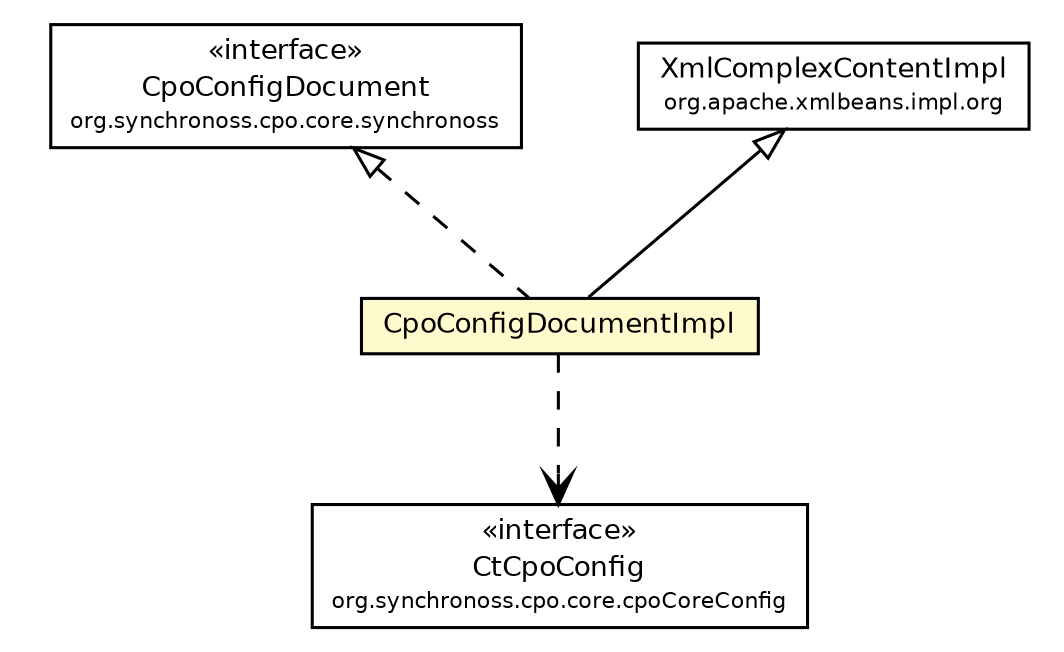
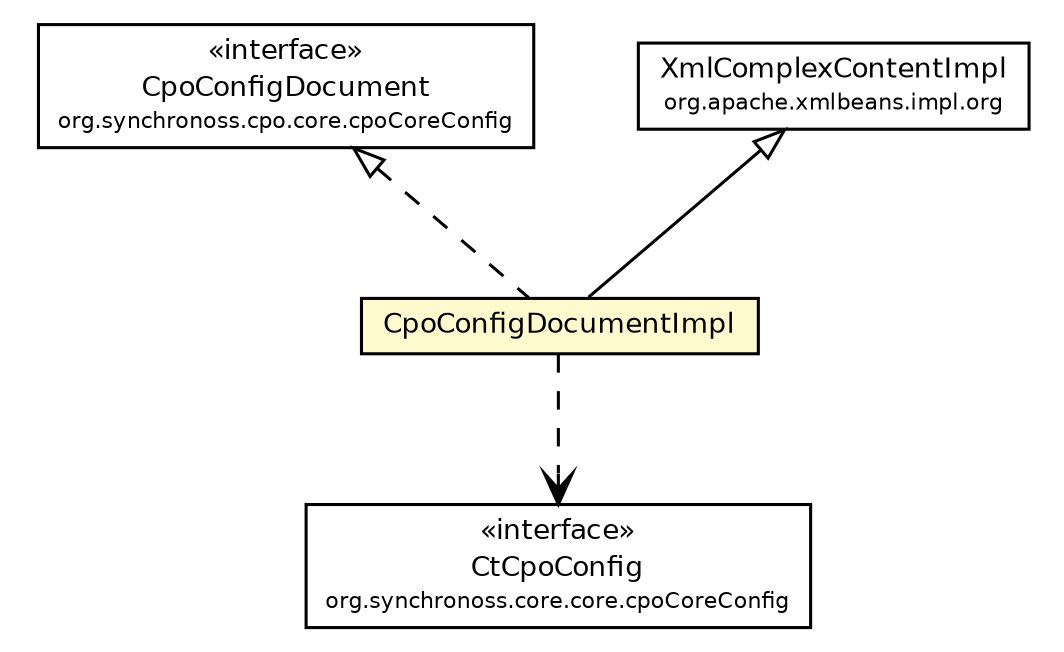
(286, 122) -> (286, 122)
(560, 601) -> (558, 601)
